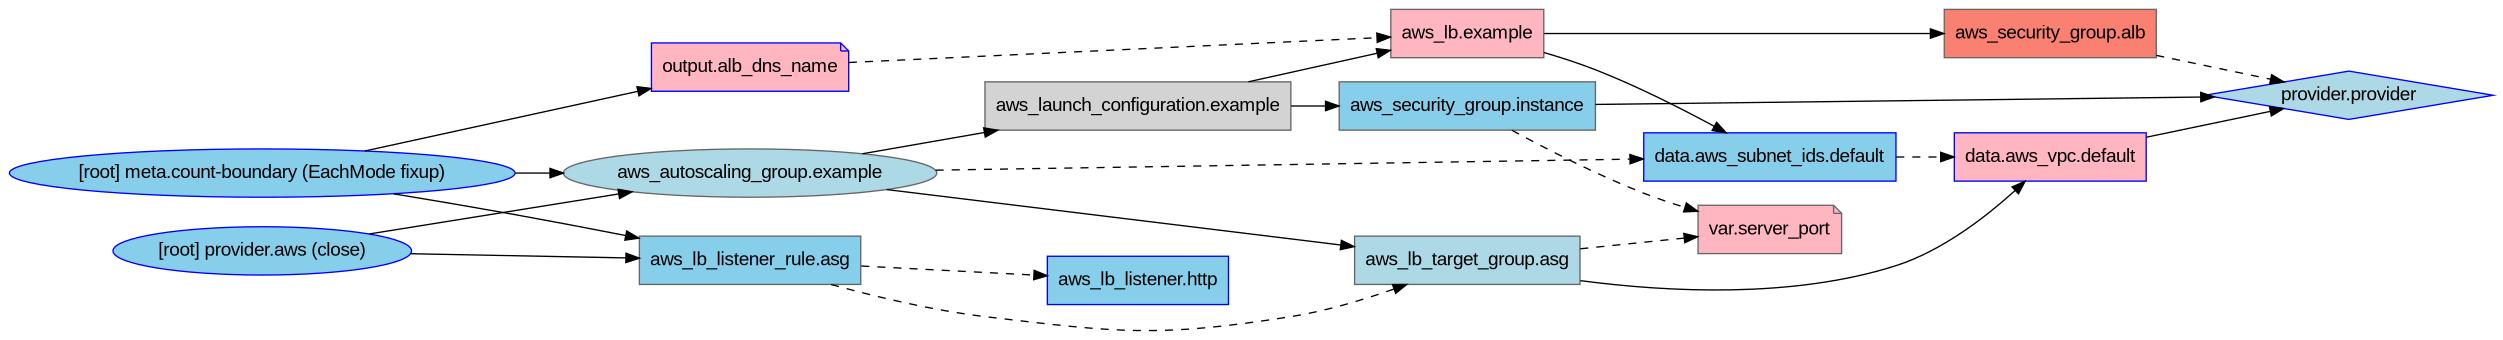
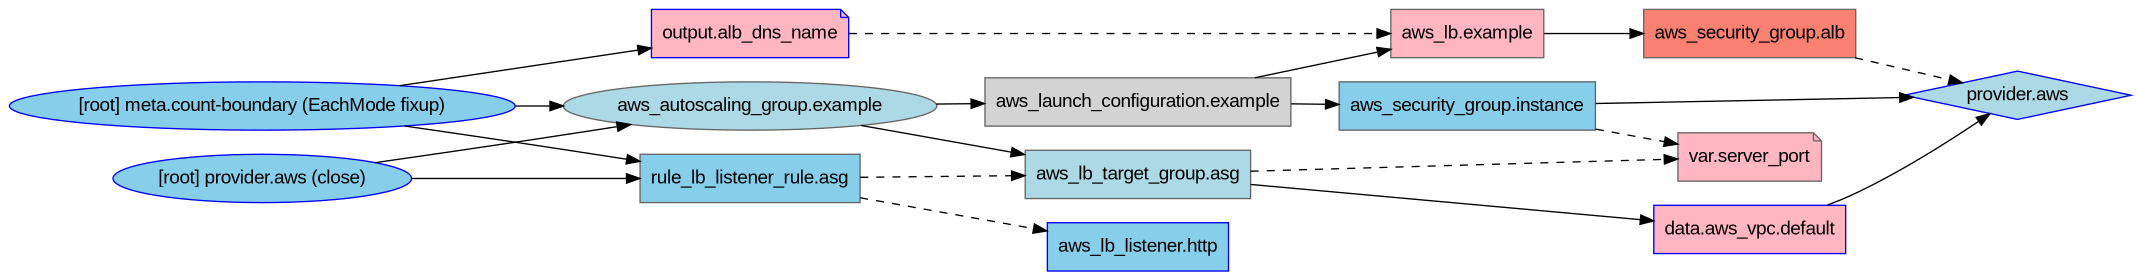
(2349, 95) -> (2017, 95)
(1770, 157) -> none
(750, 260) -> (750, 178)
